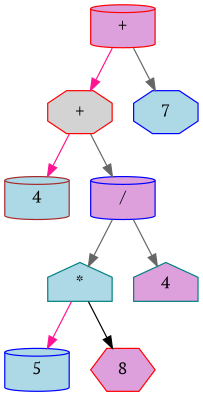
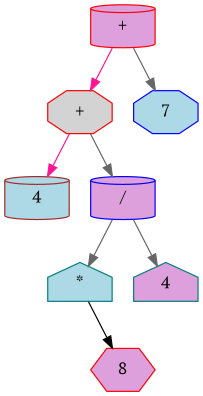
(37, 370) -> none
